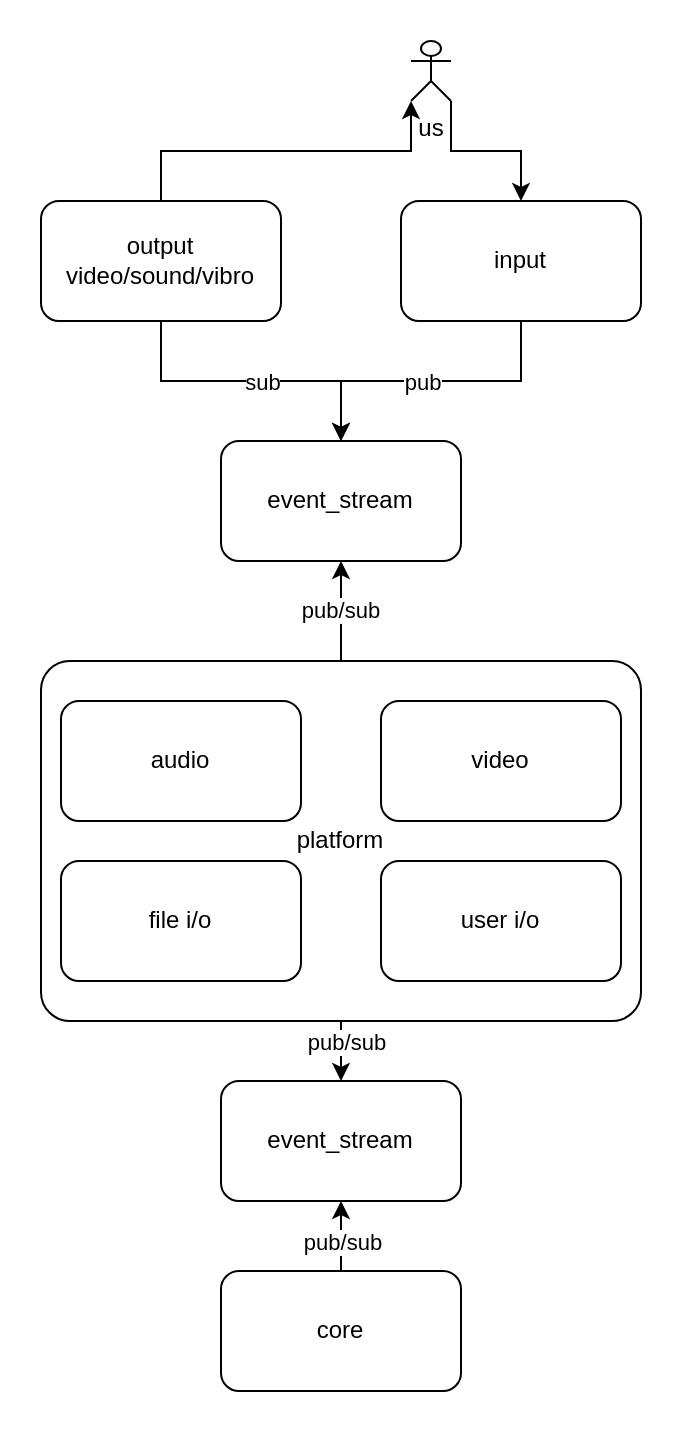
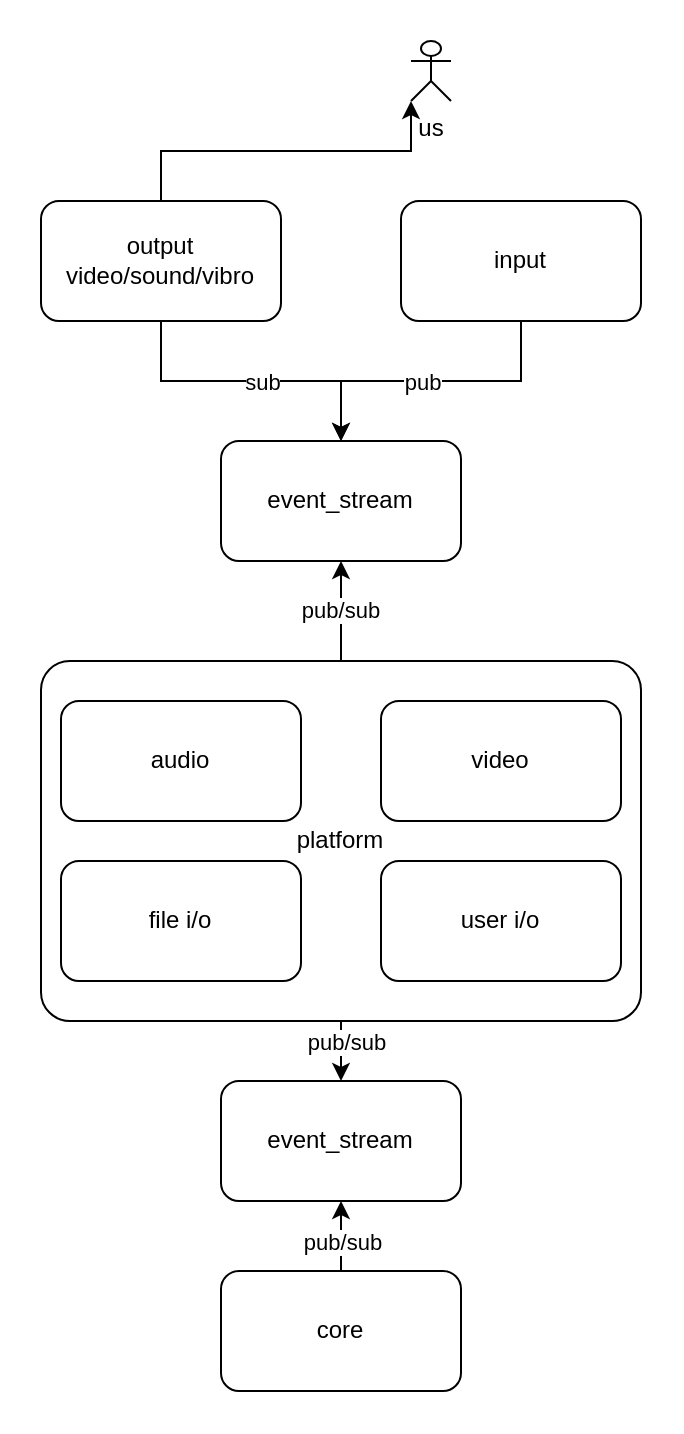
(480, 151) -> none
